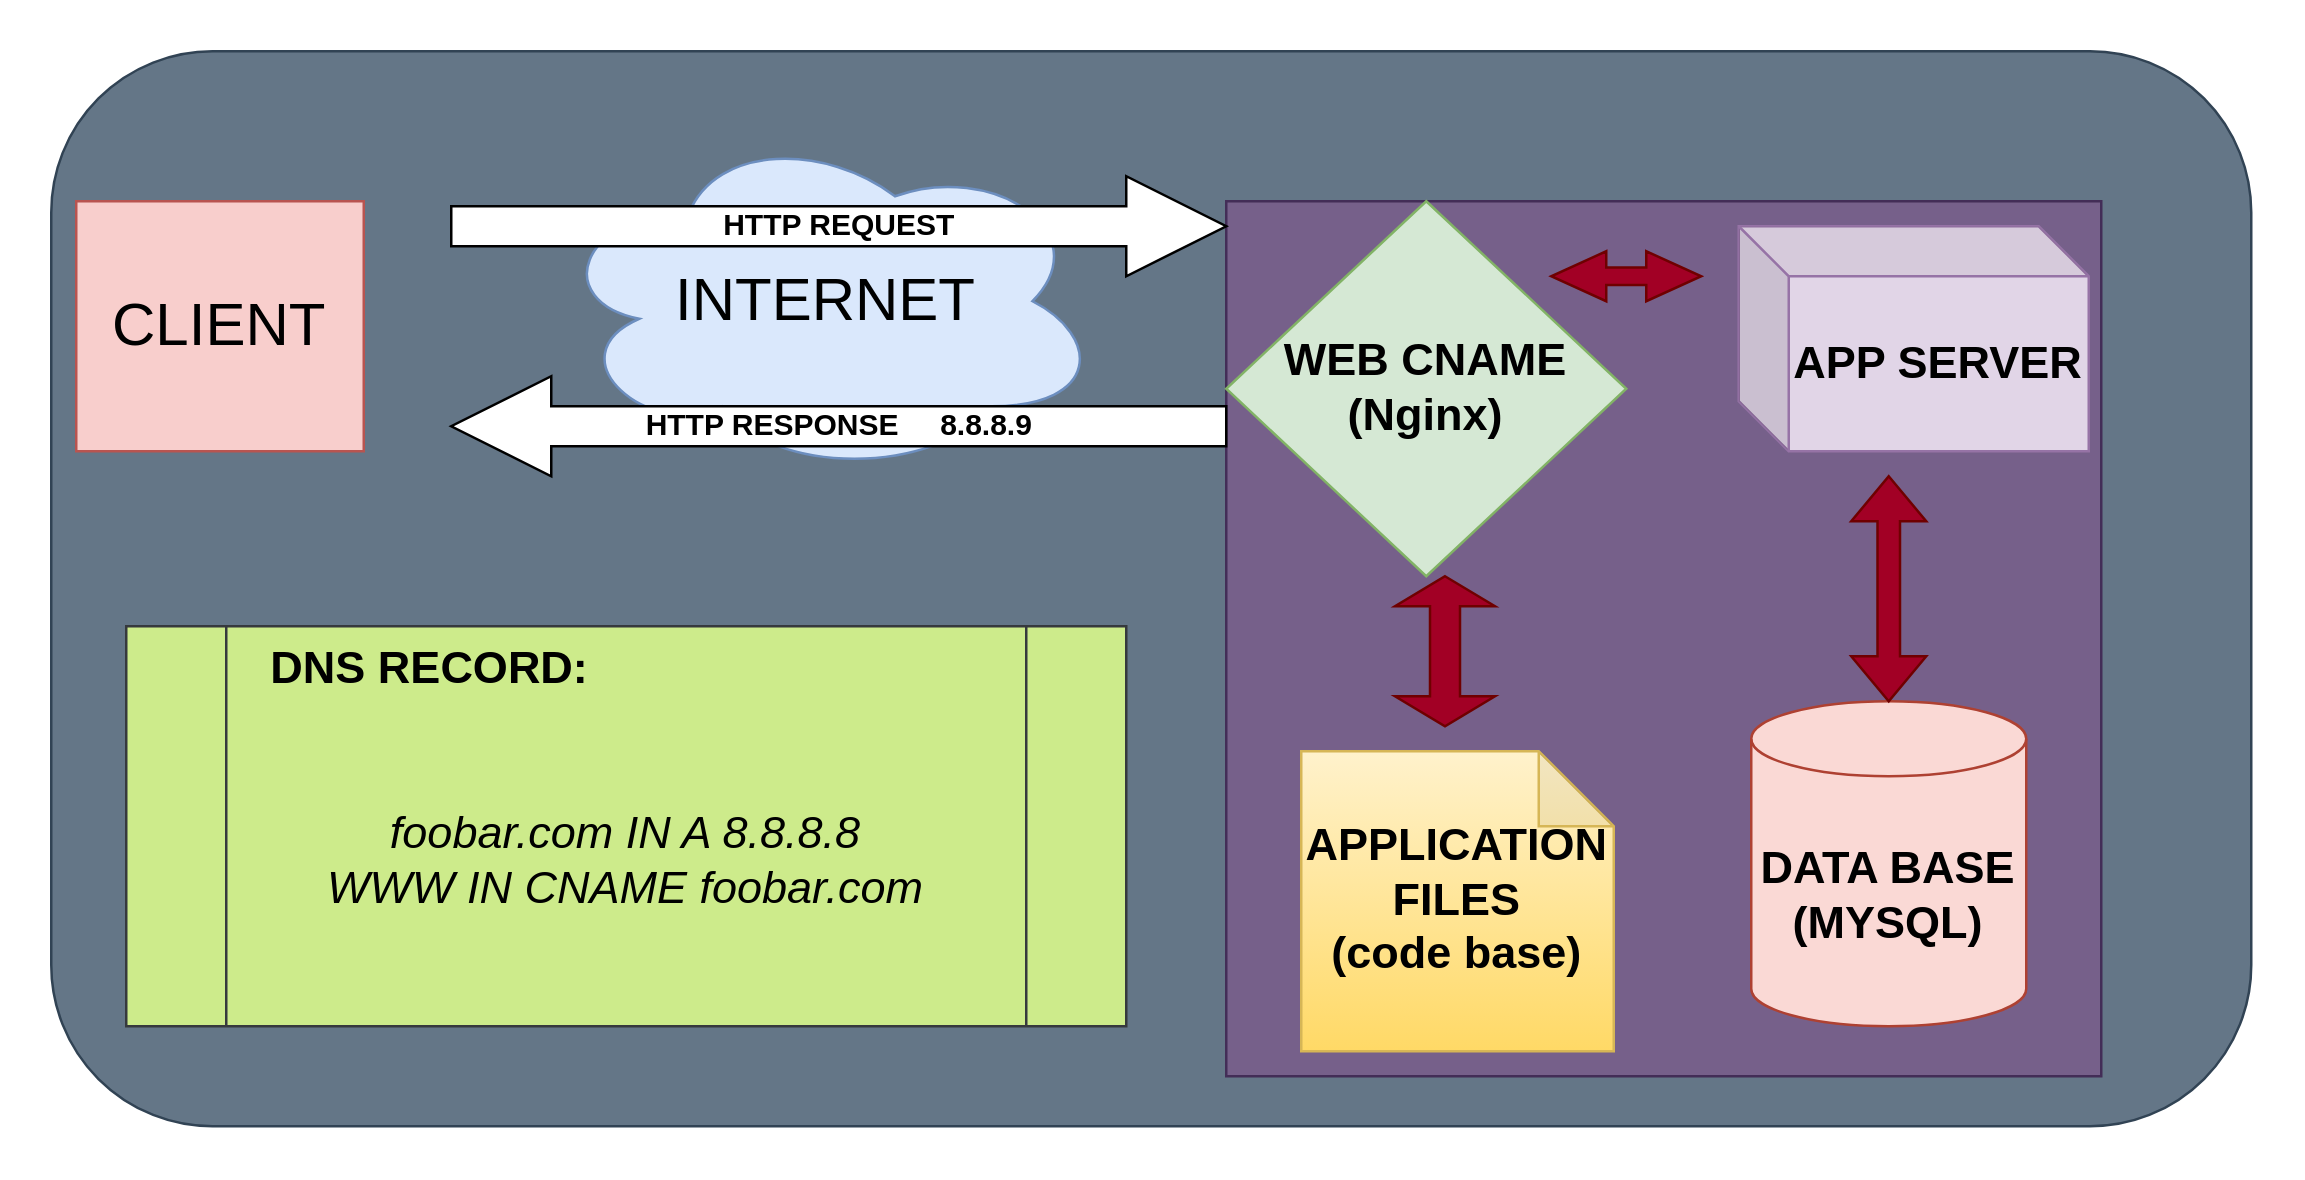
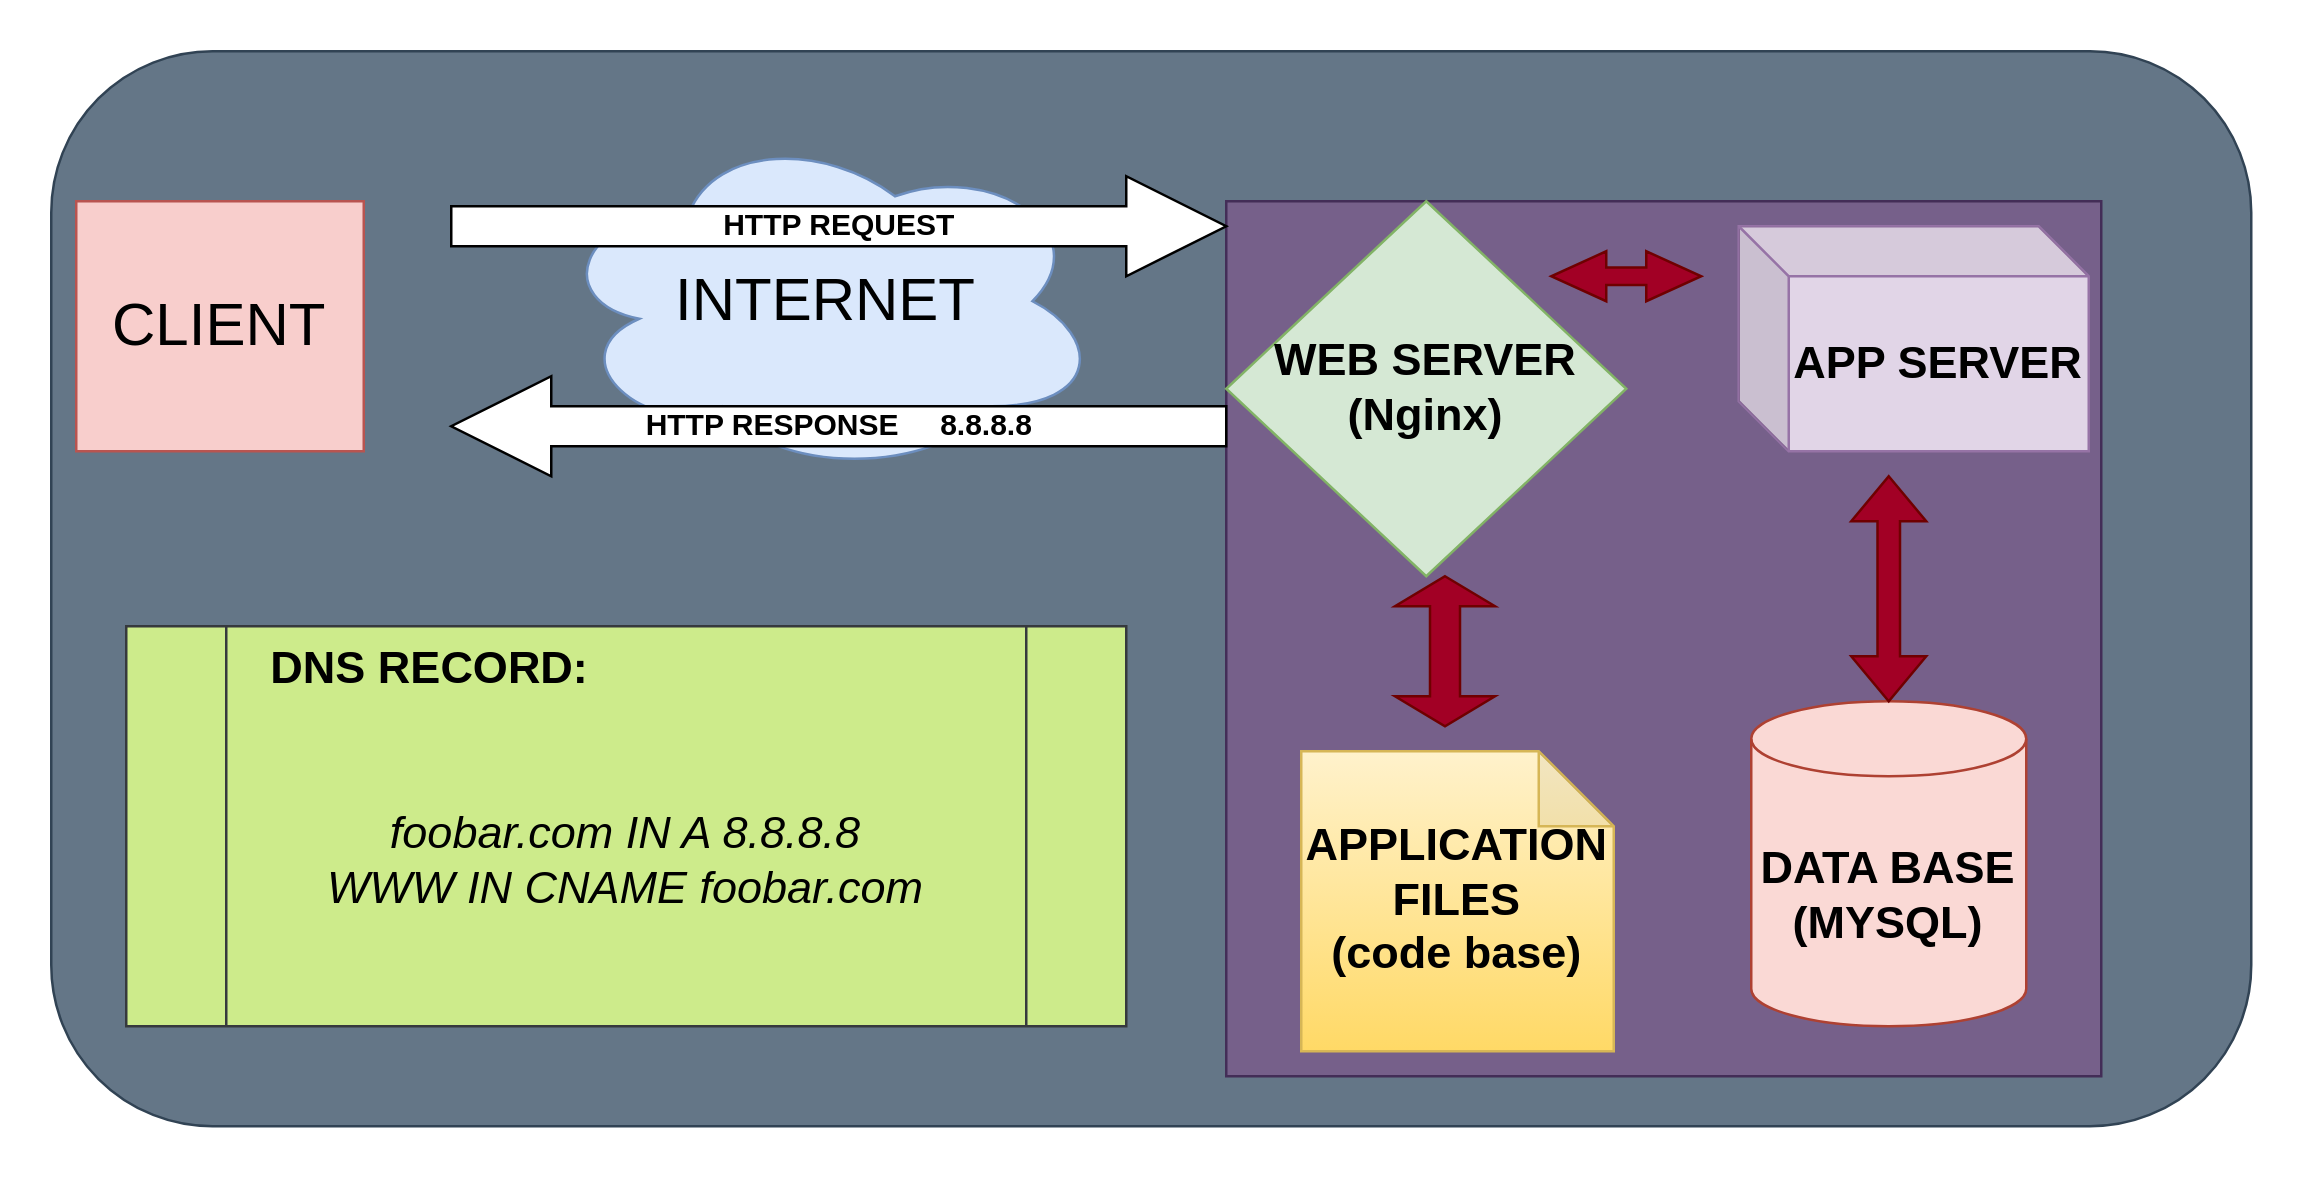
(1426, 389) -> (1426, 389)
(840, 426) -> (840, 426)
